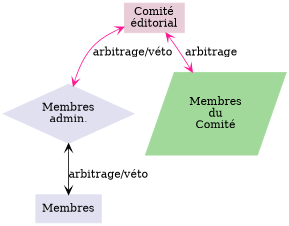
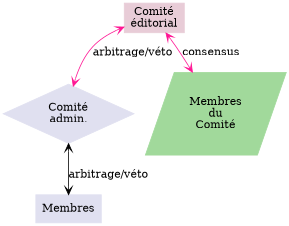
(211, 53) -> (211, 53)
(69, 114) -> (69, 114)
